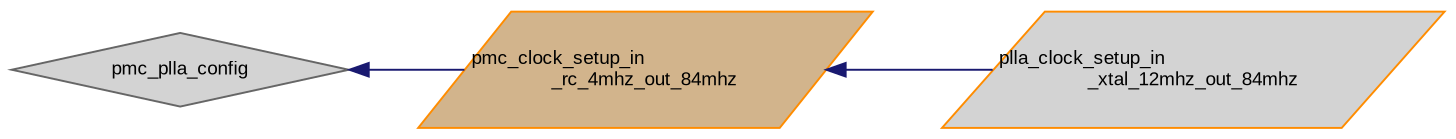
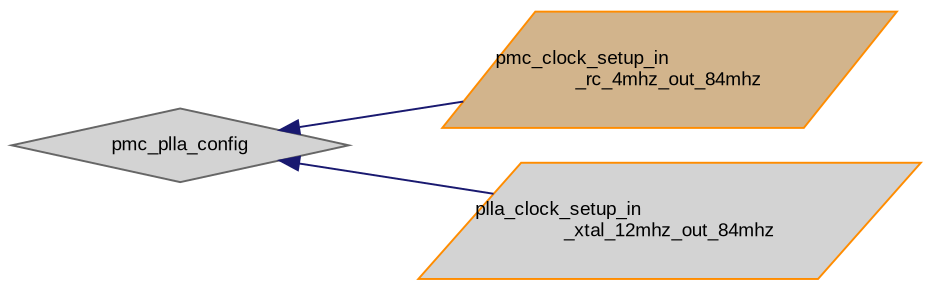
(919, 70) -> (396, 179)
